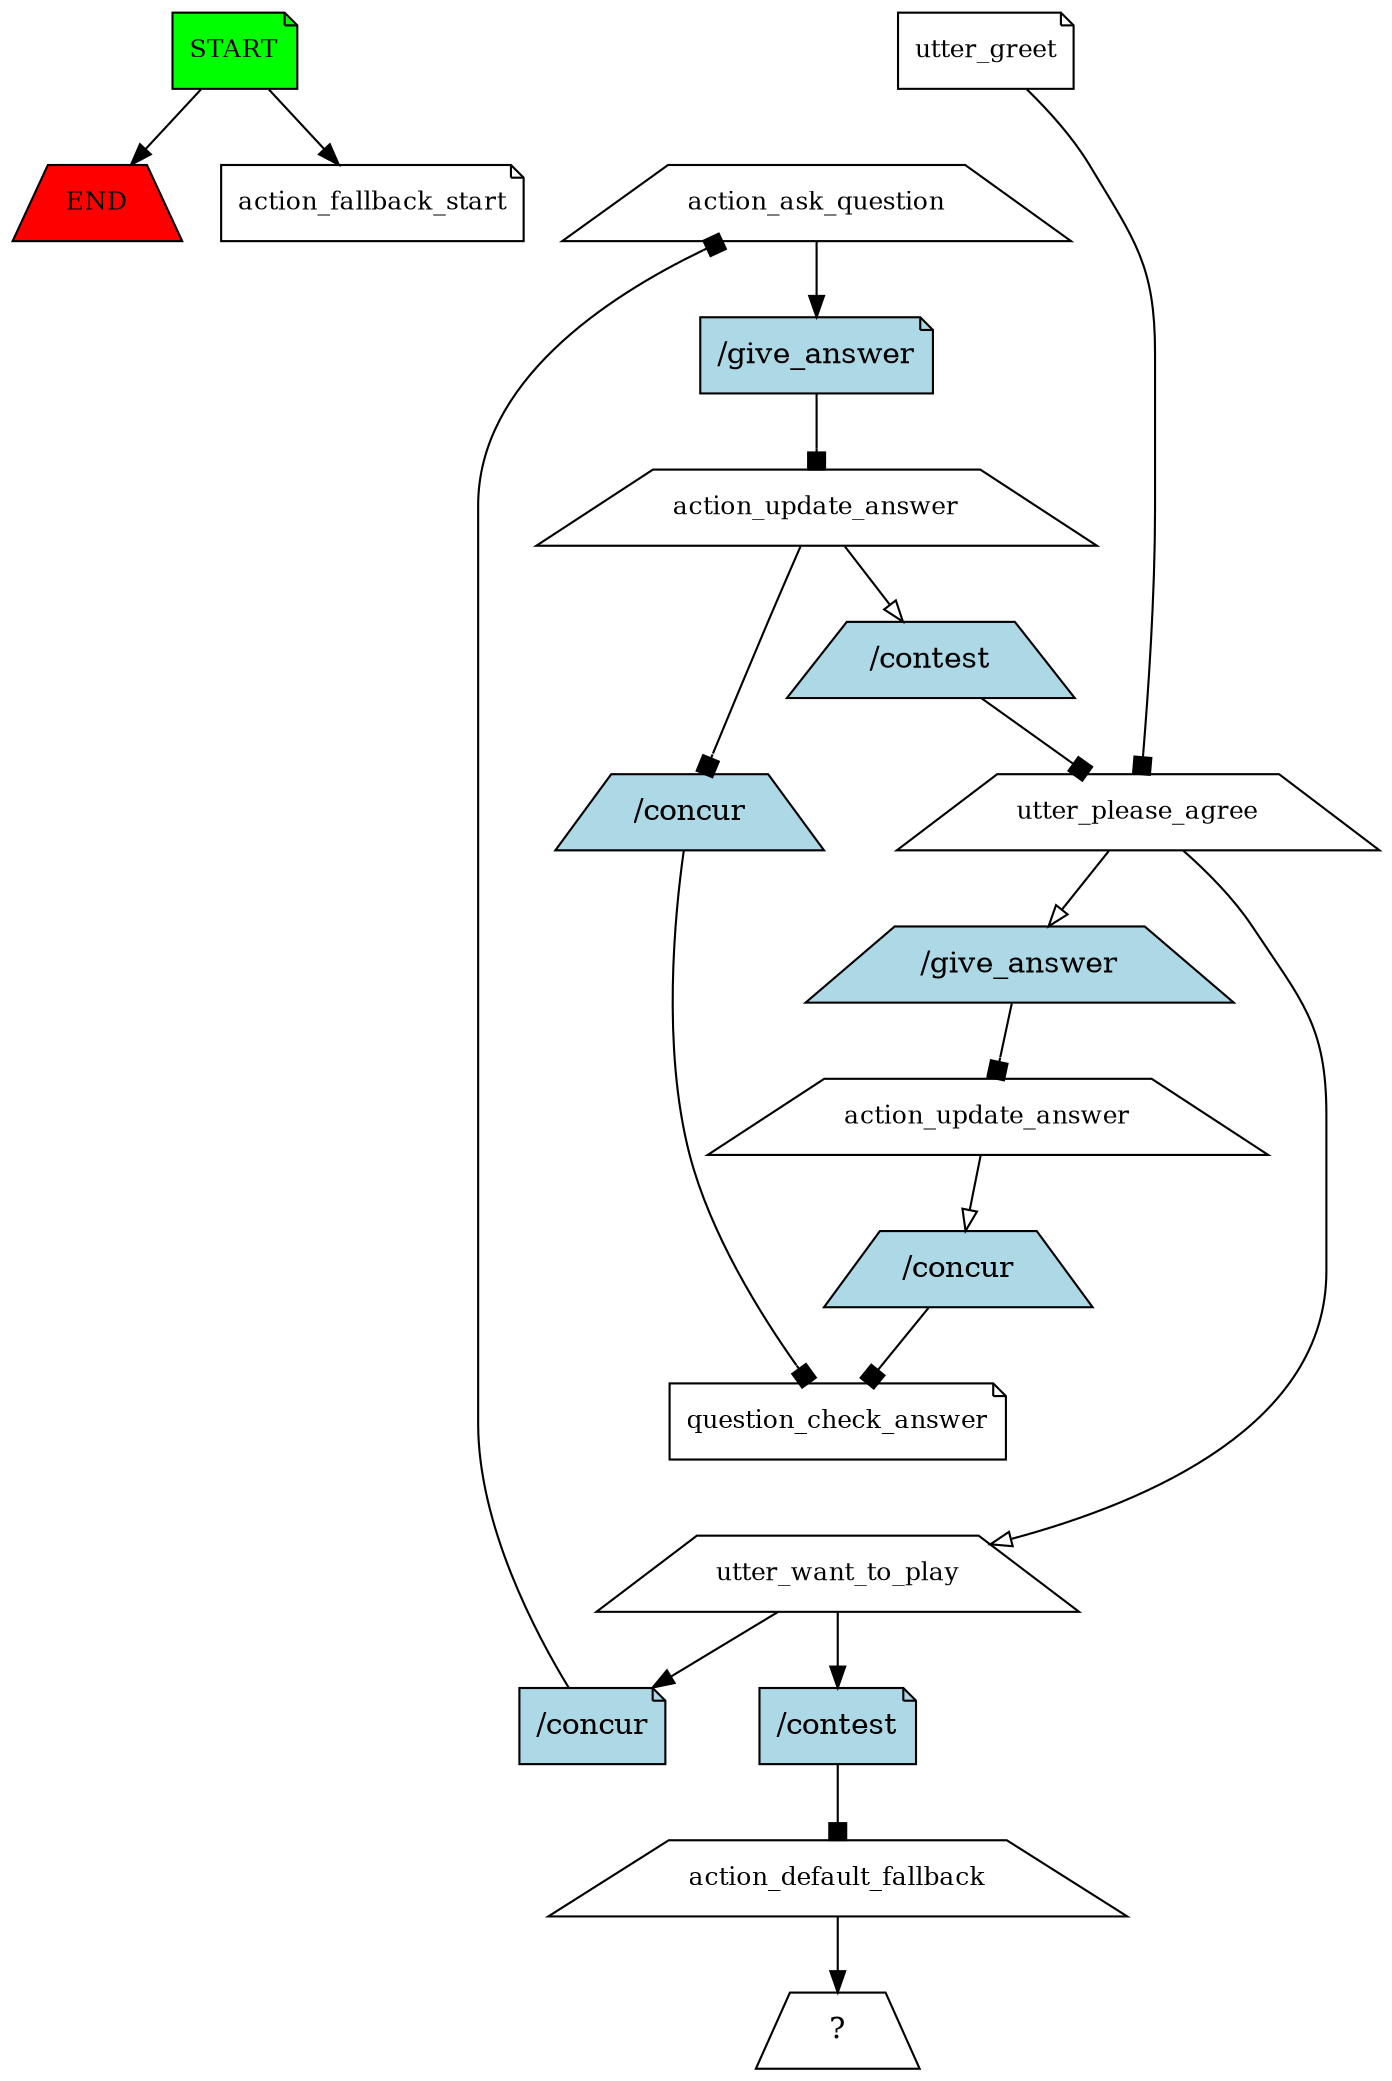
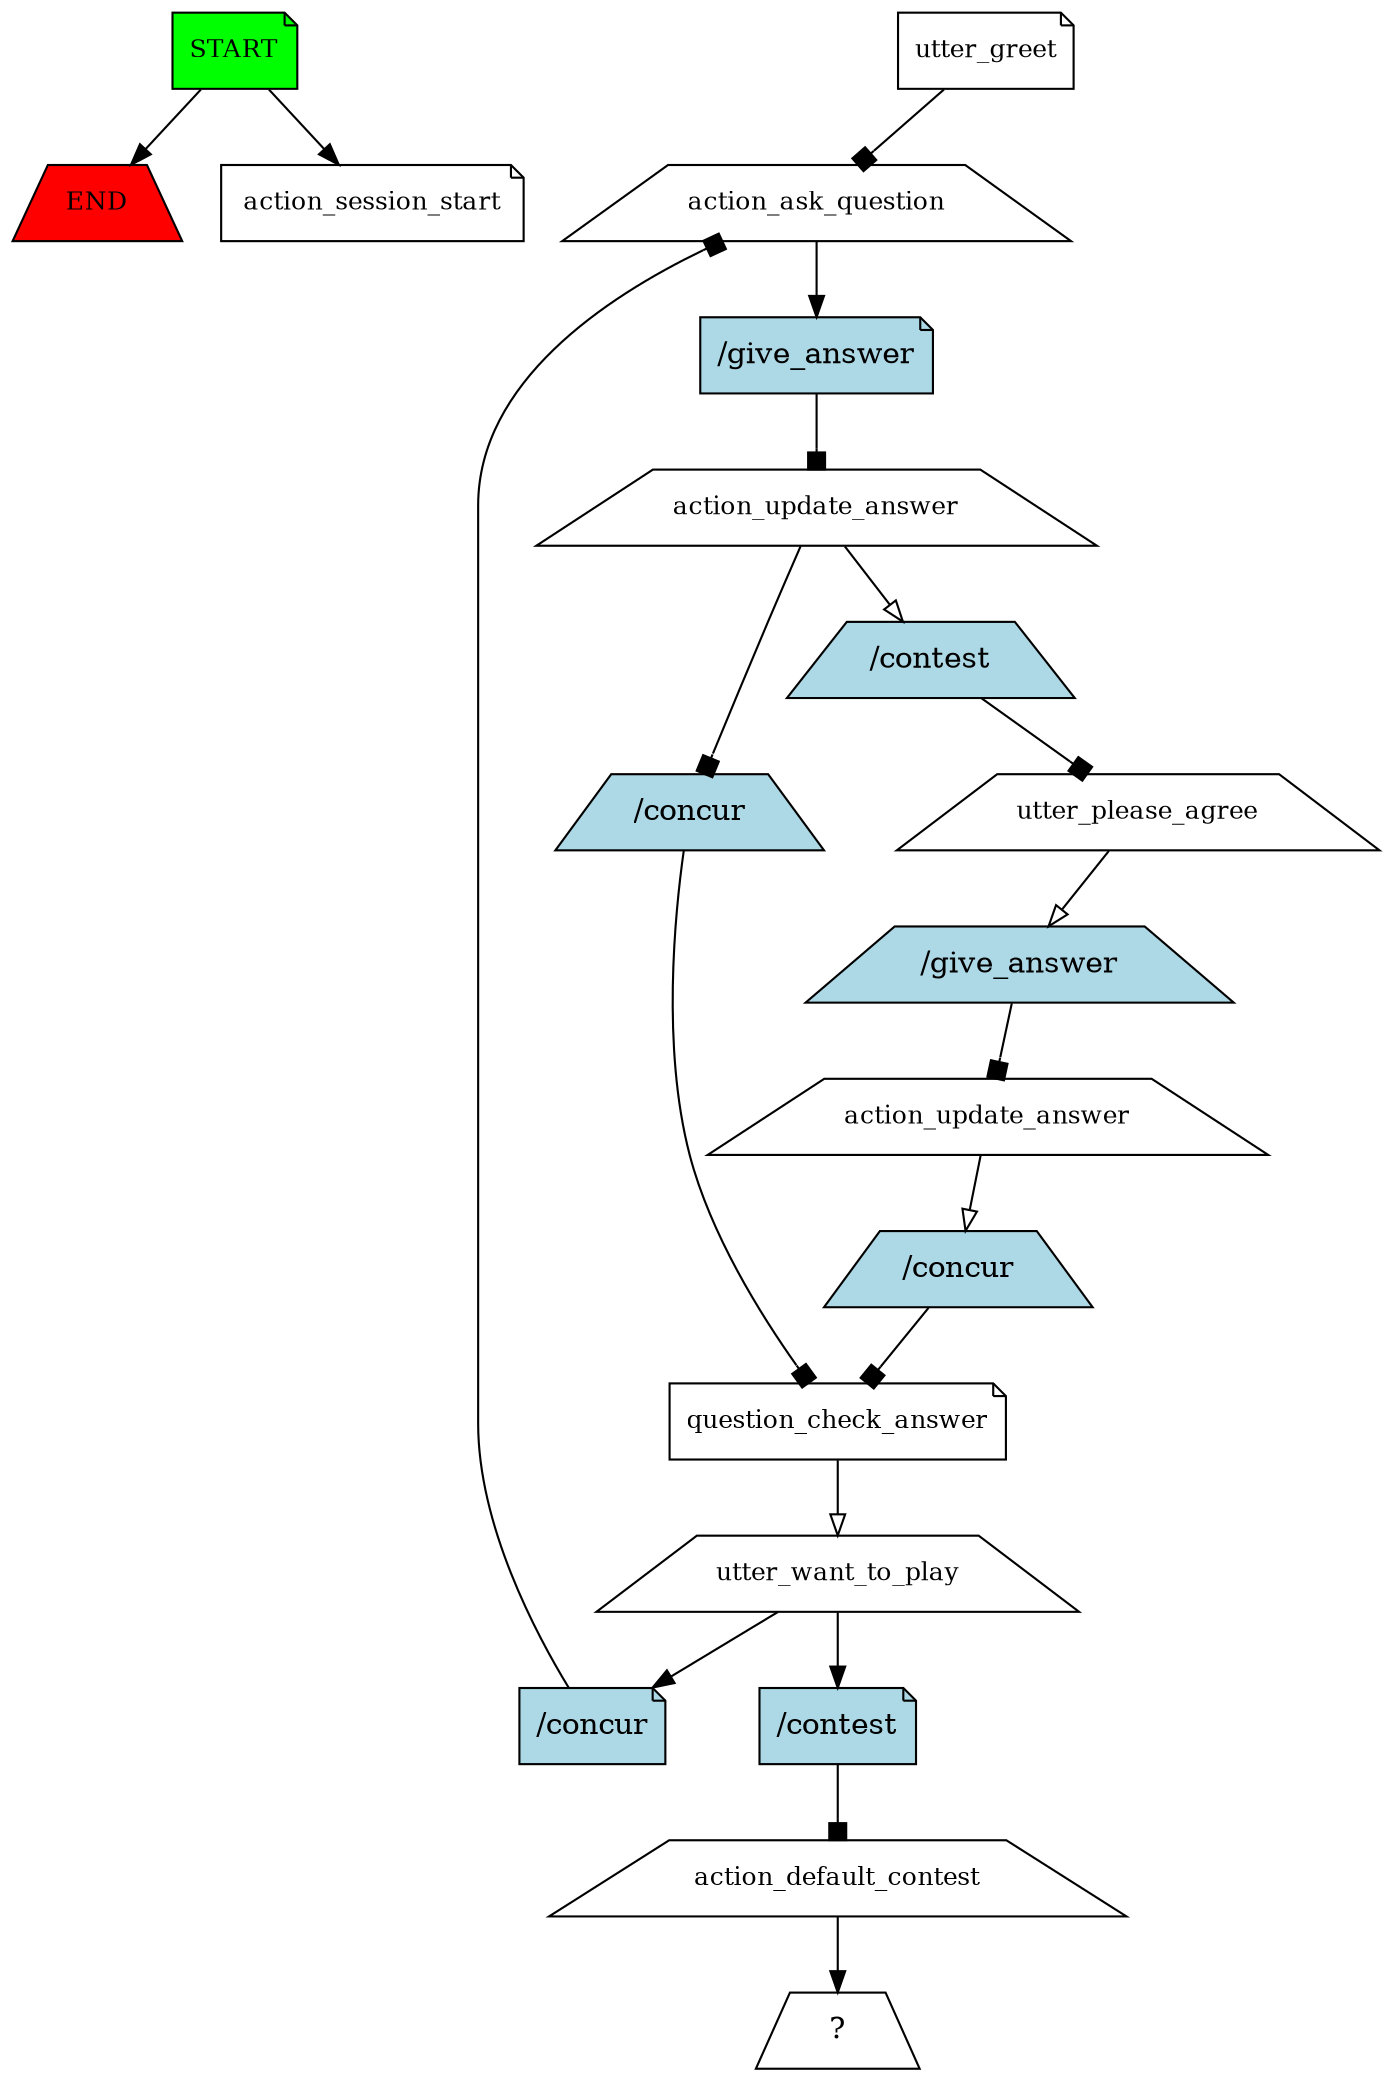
(372, 203) -> (372, 203)
(1155, 402) -> (909, 120)
(1326, 1260) -> (838, 1487)
(838, 1878) -> (838, 1878)
